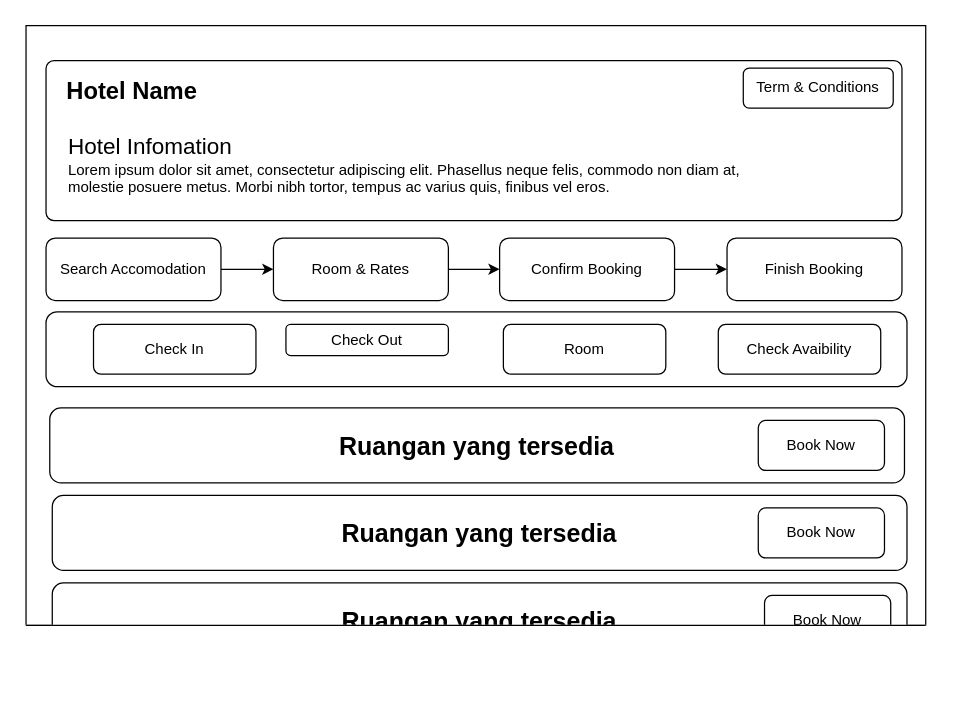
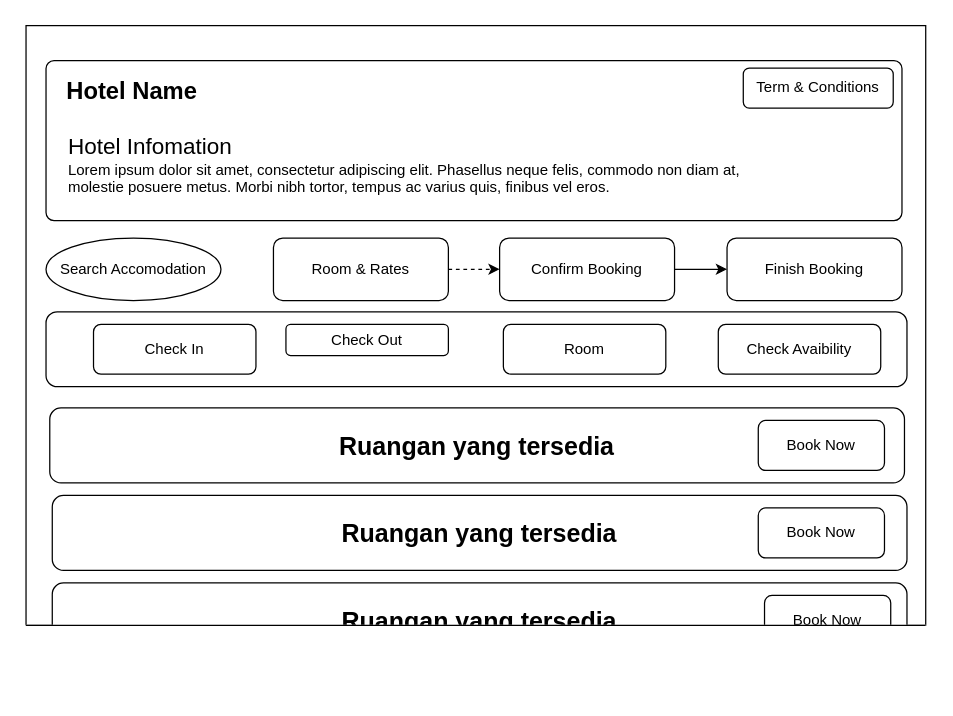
(133, 269) -> (133, 269)
(243, 269) -> none
(470, 269) -> (470, 269)
